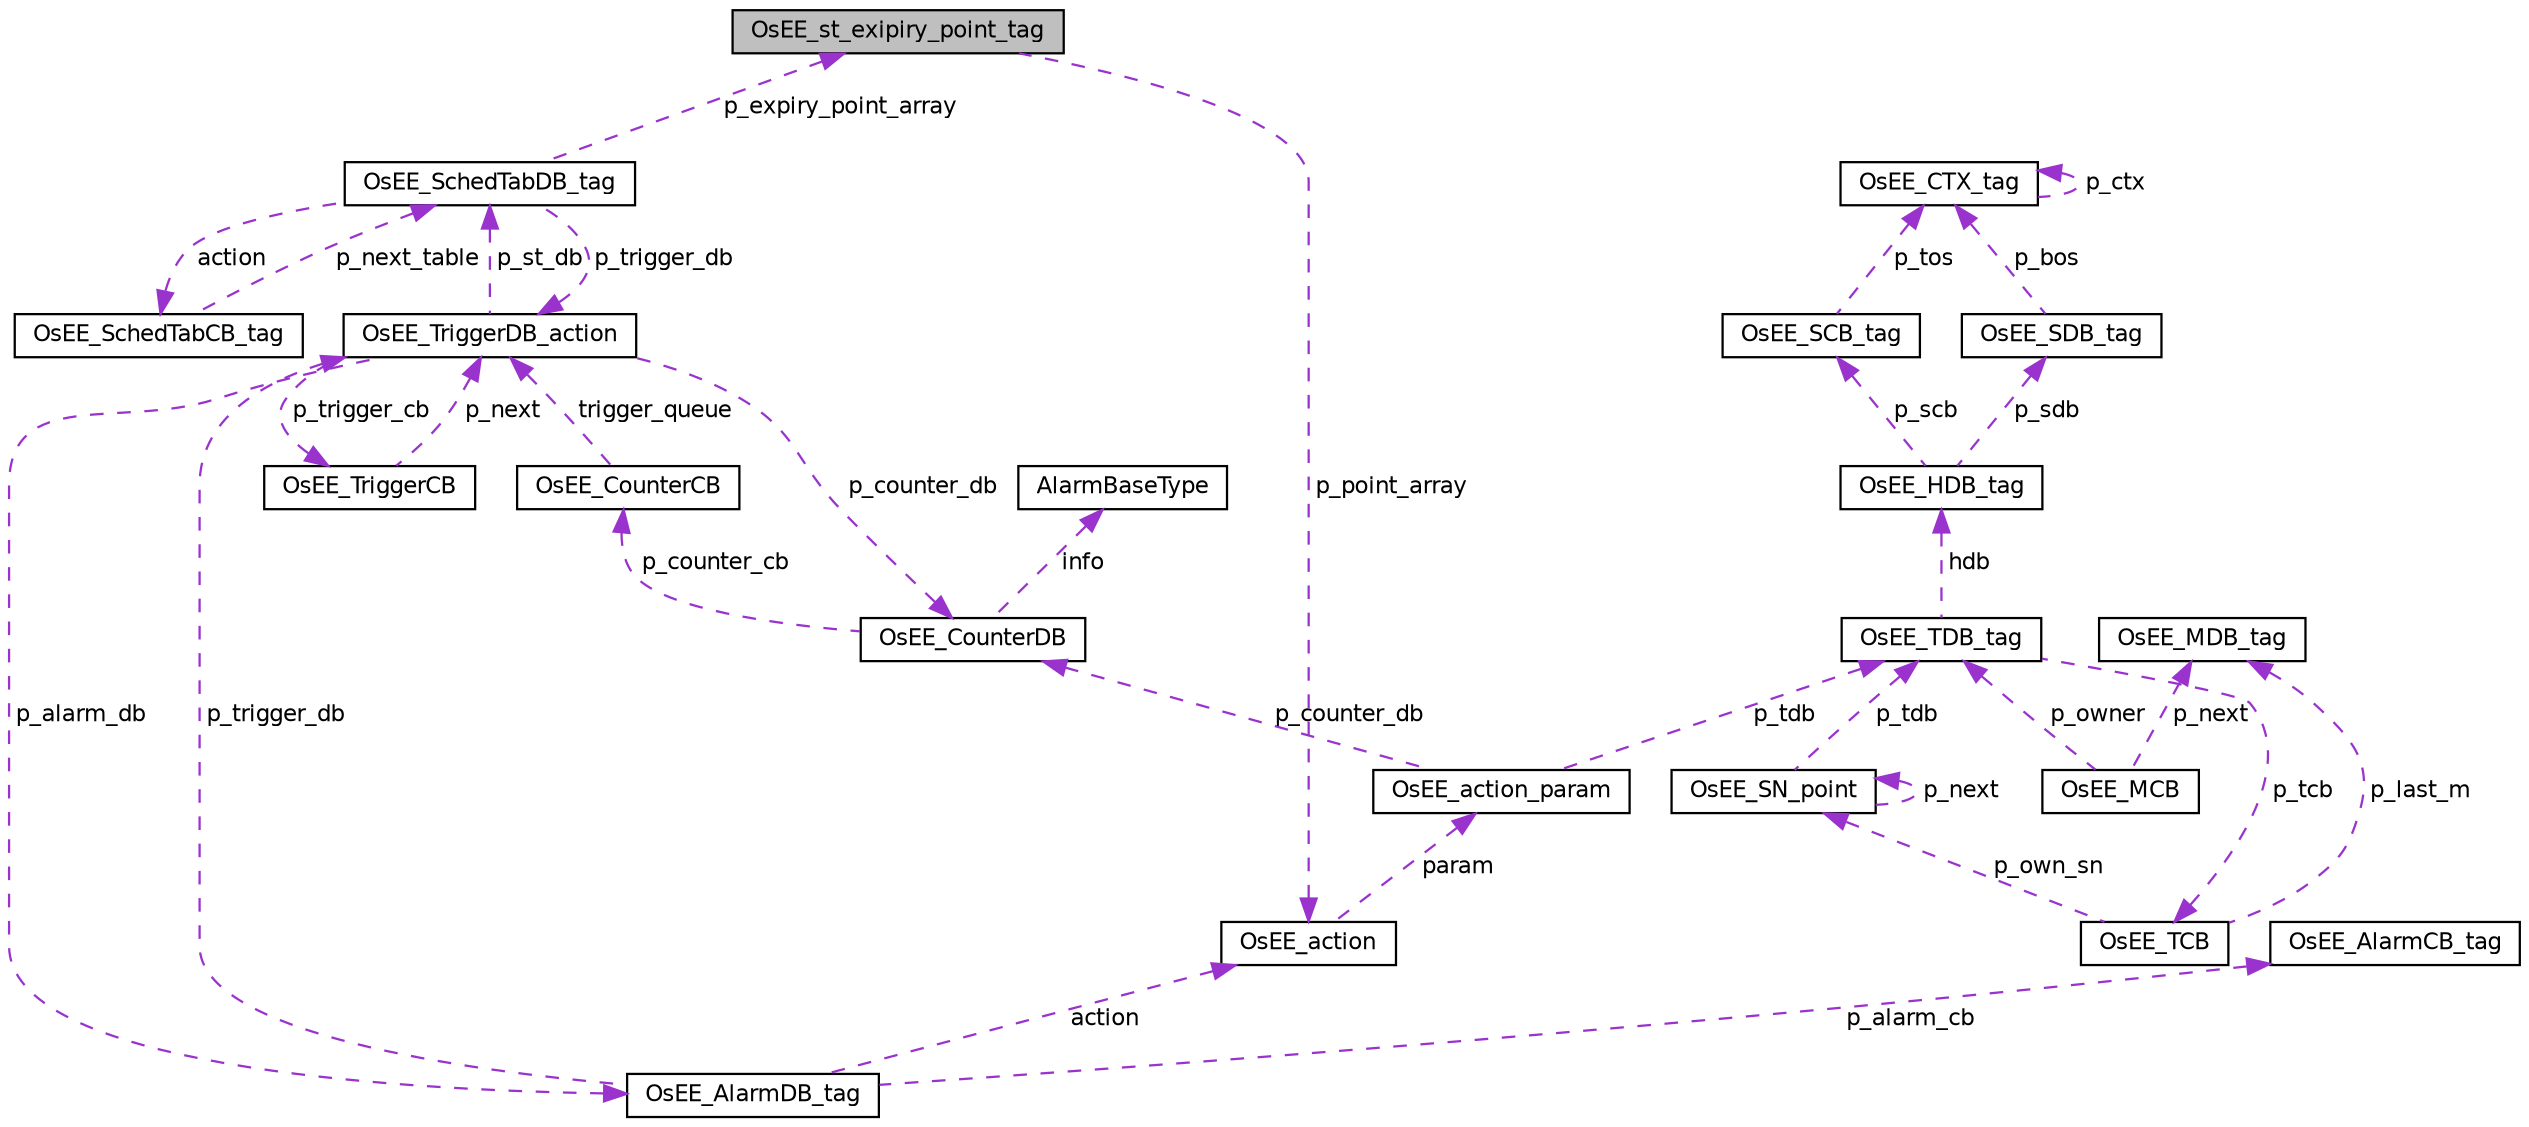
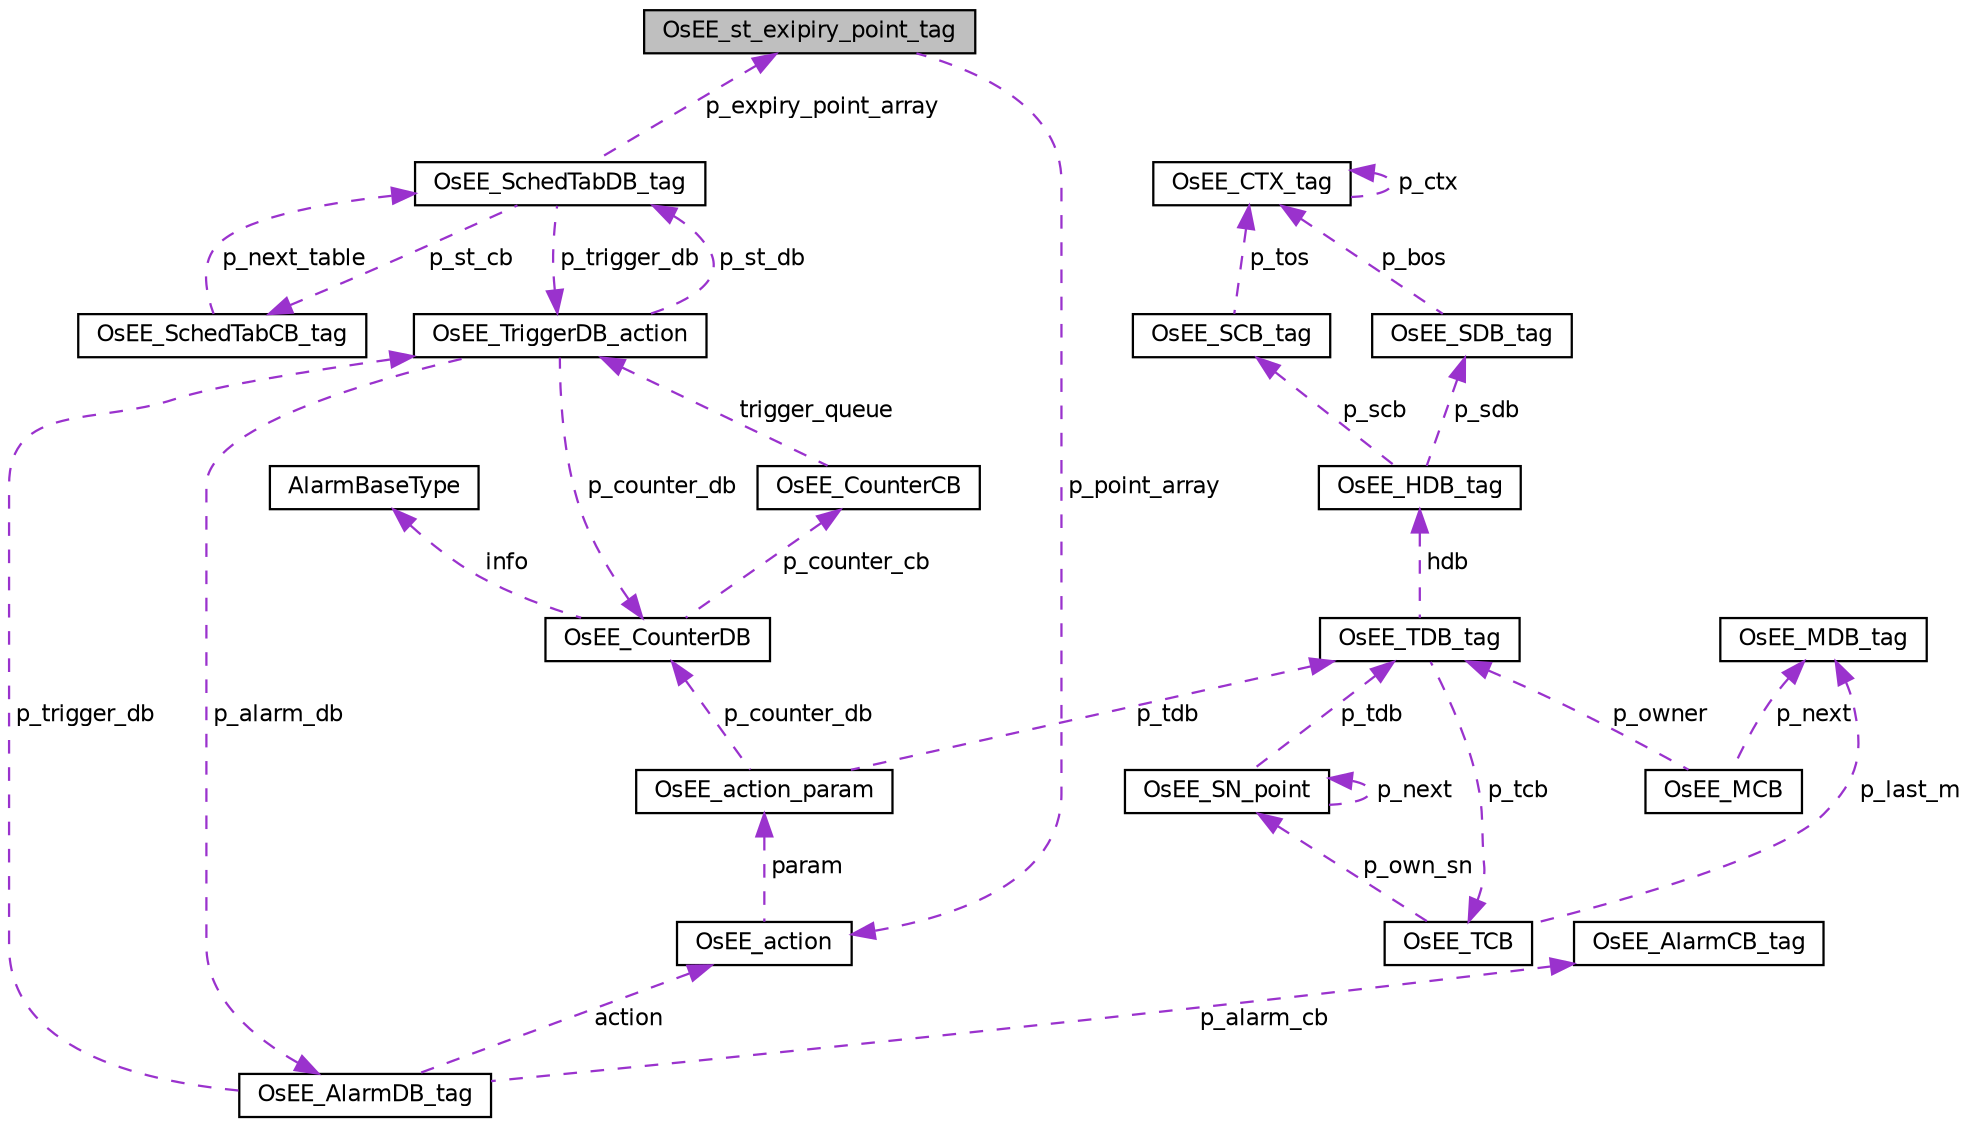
(229, 260) -> (467, 260)
(370, 488) -> none
